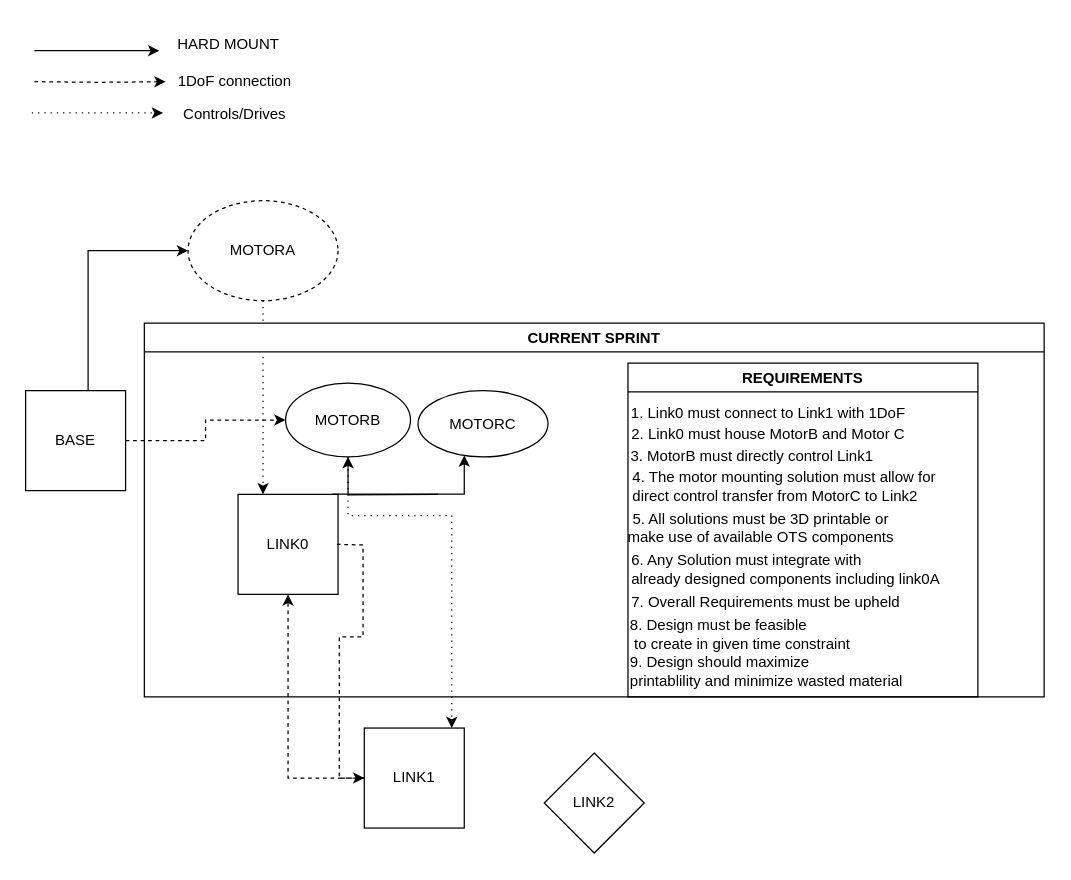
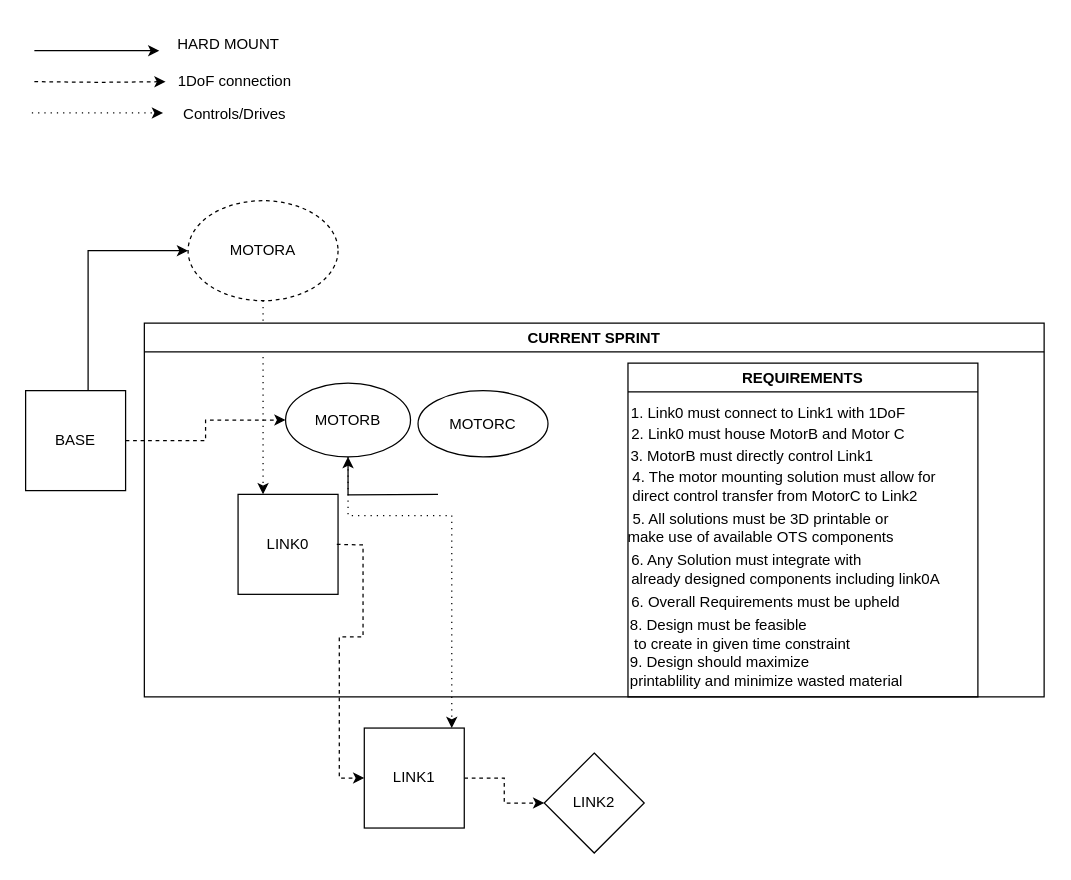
(464, 492) -> none
(766, 603) -> (766, 603)
(288, 715) -> (504, 786)
